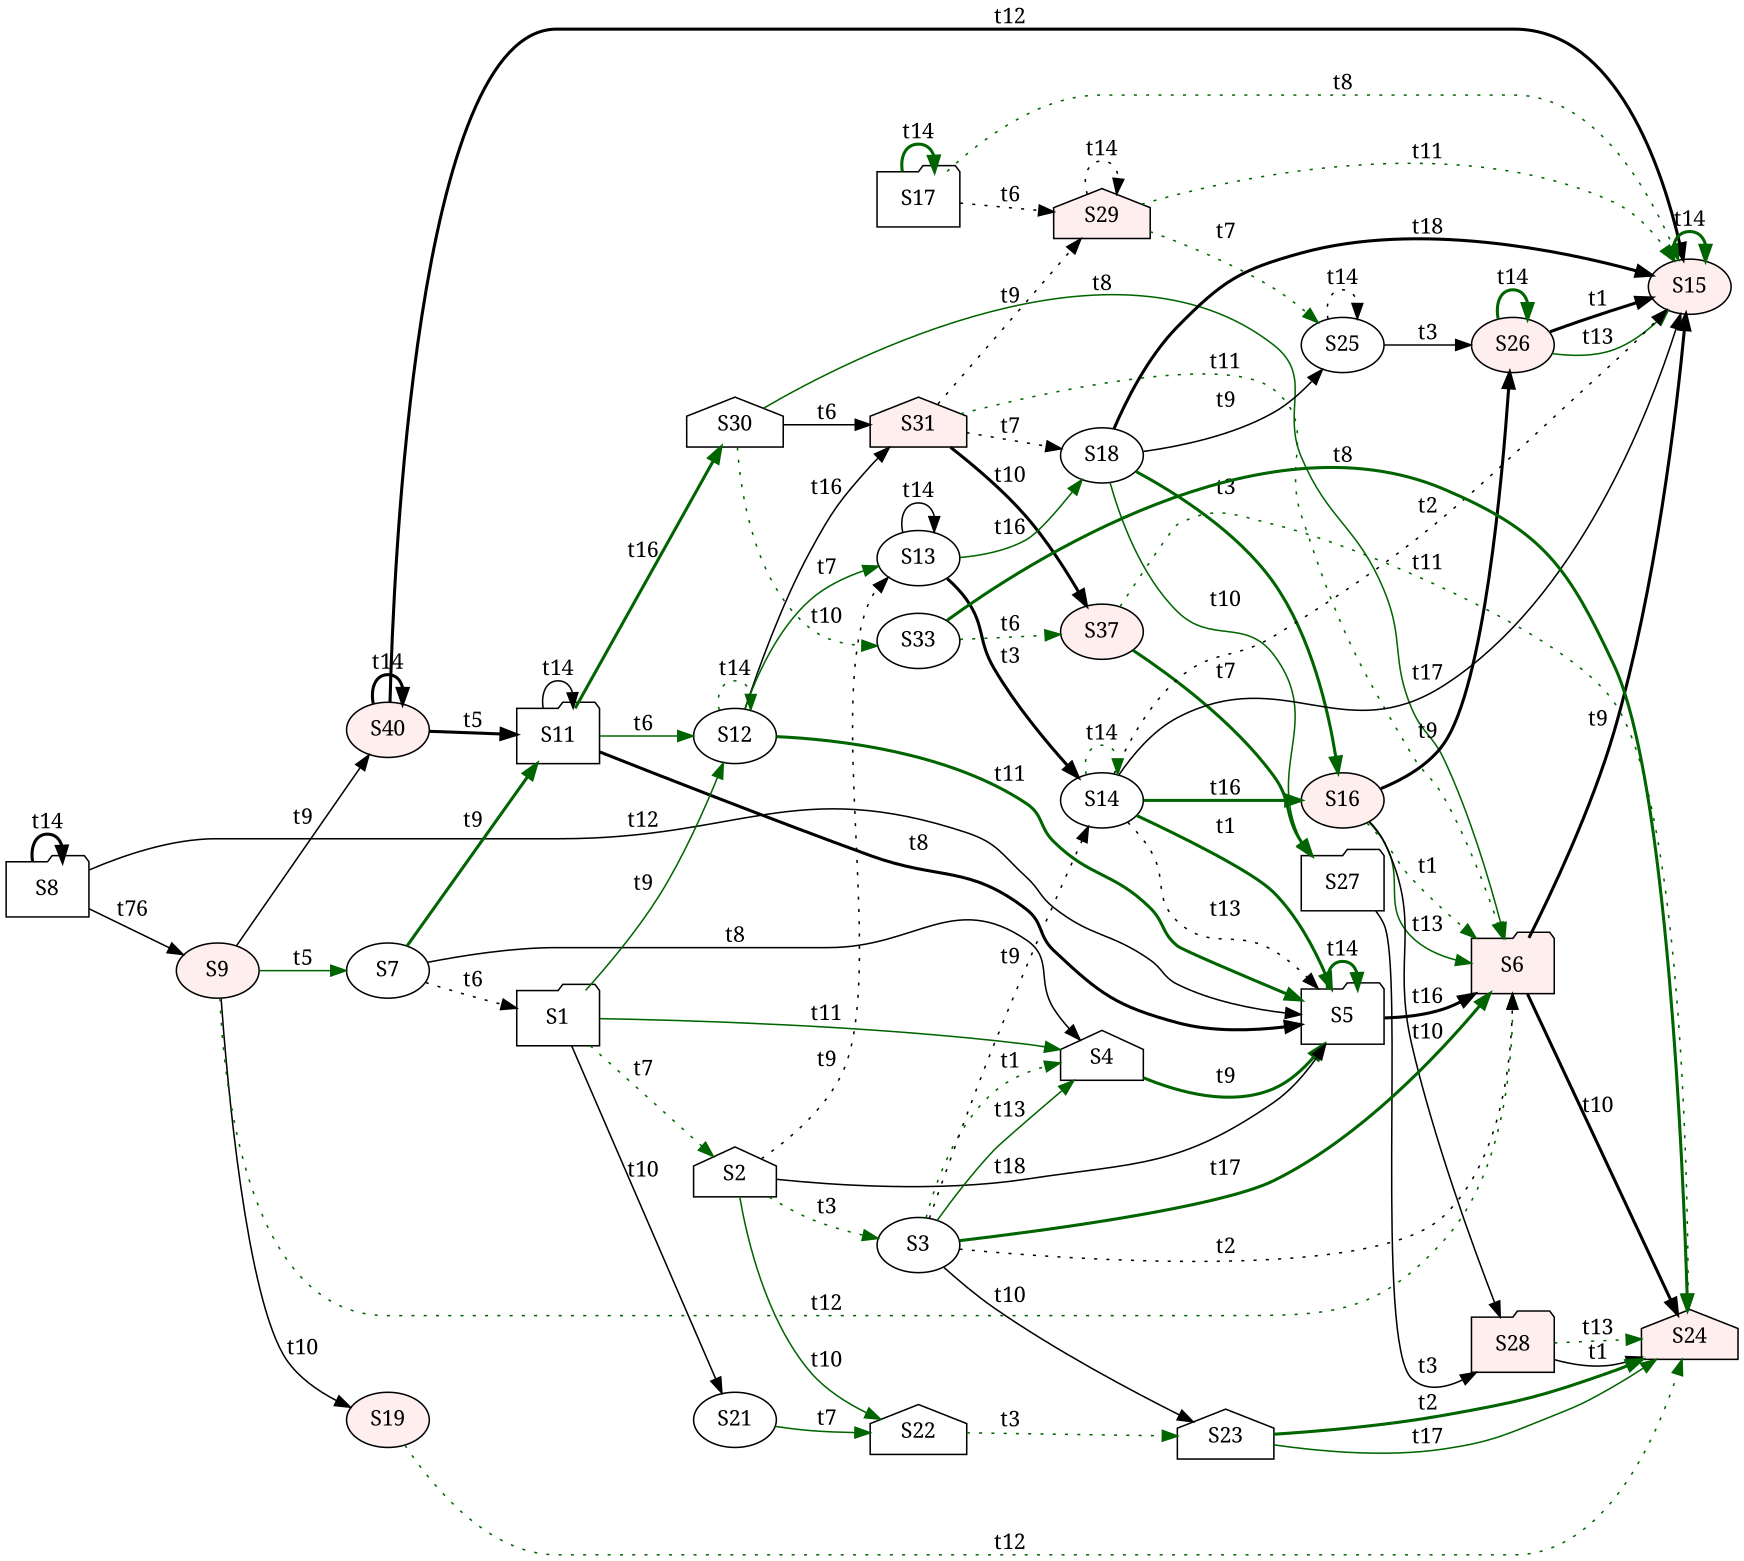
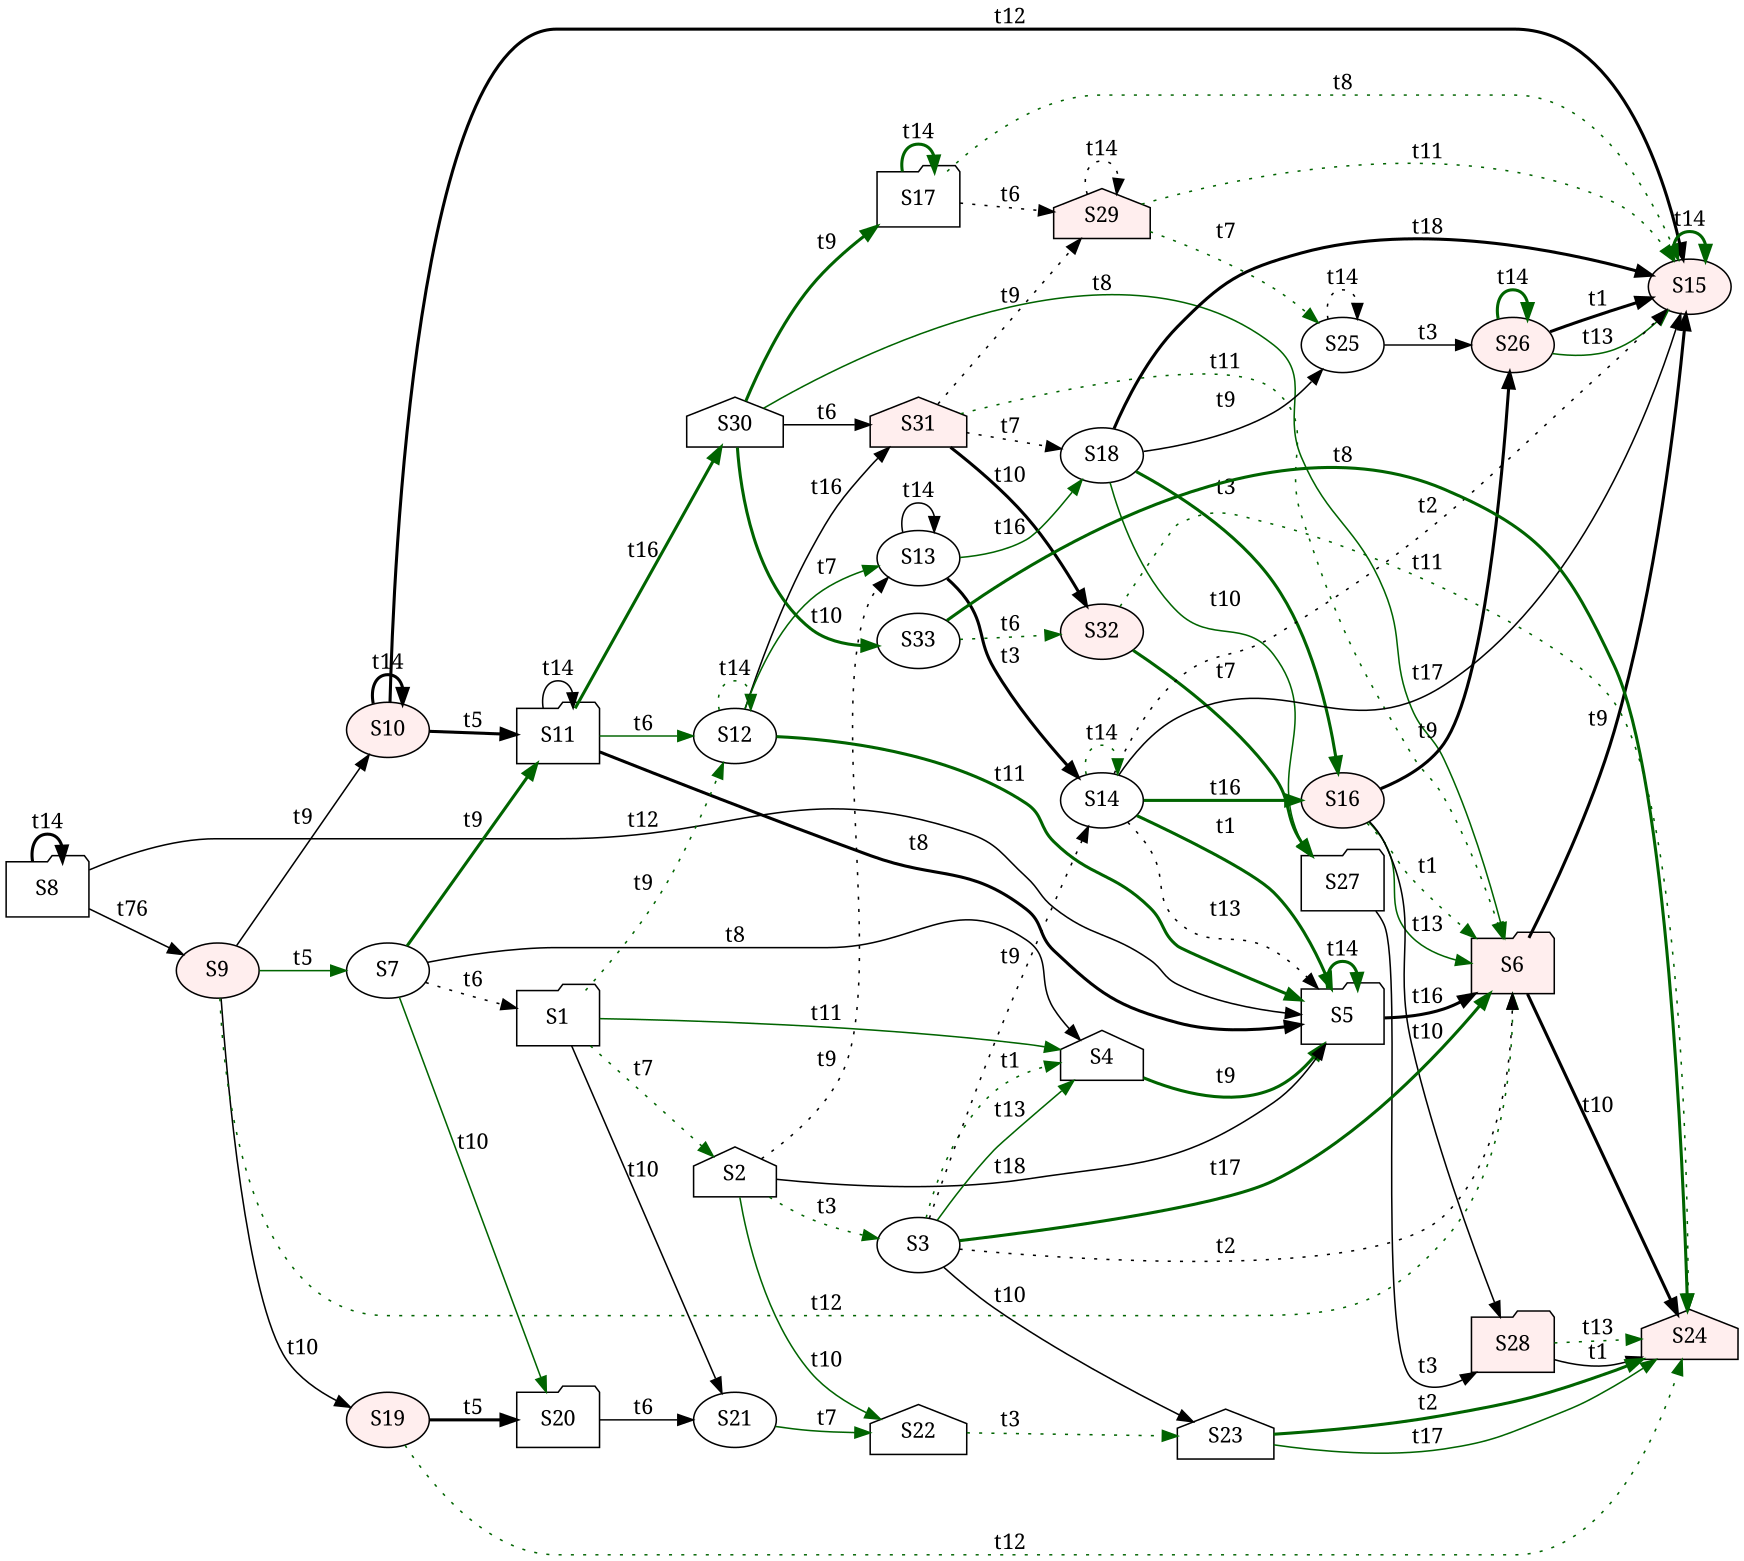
none -> (794, 310)
(767, 571) -> (767, 571)
(1102, 632) -> (1102, 632)
(388, 730) -> (388, 730)
(662, 891) -> (662, 891)
none -> (558, 1420)
